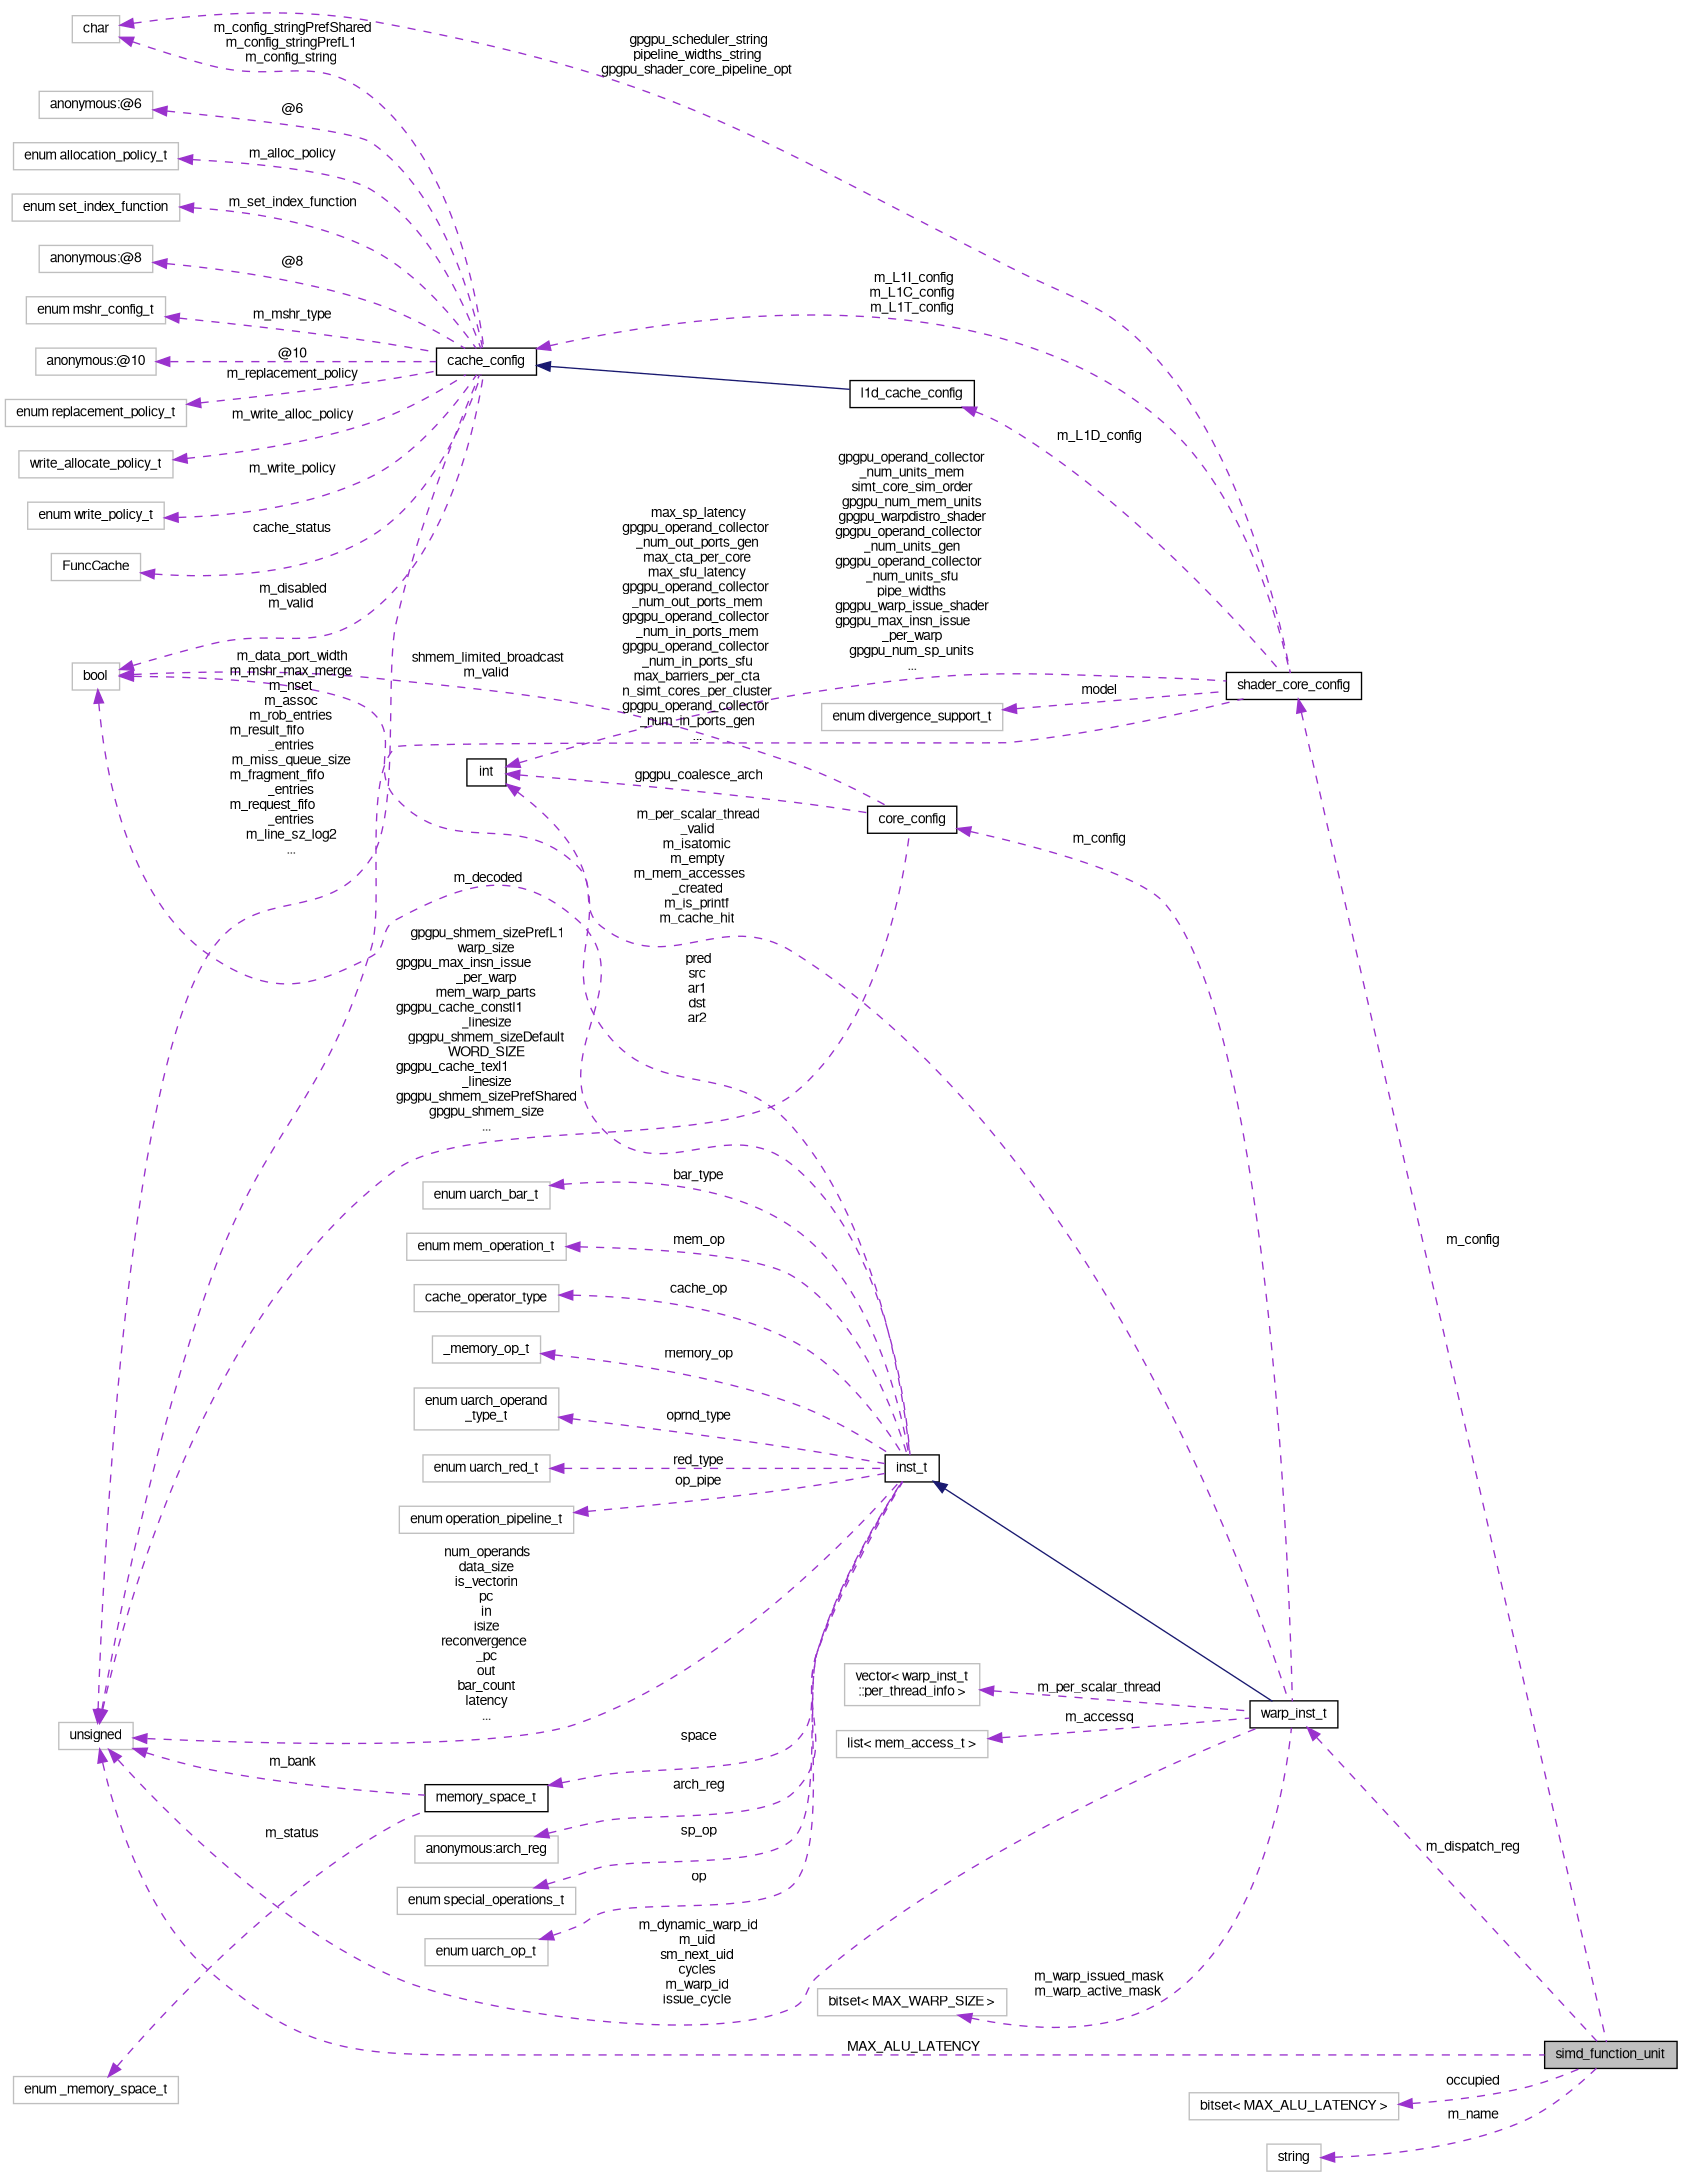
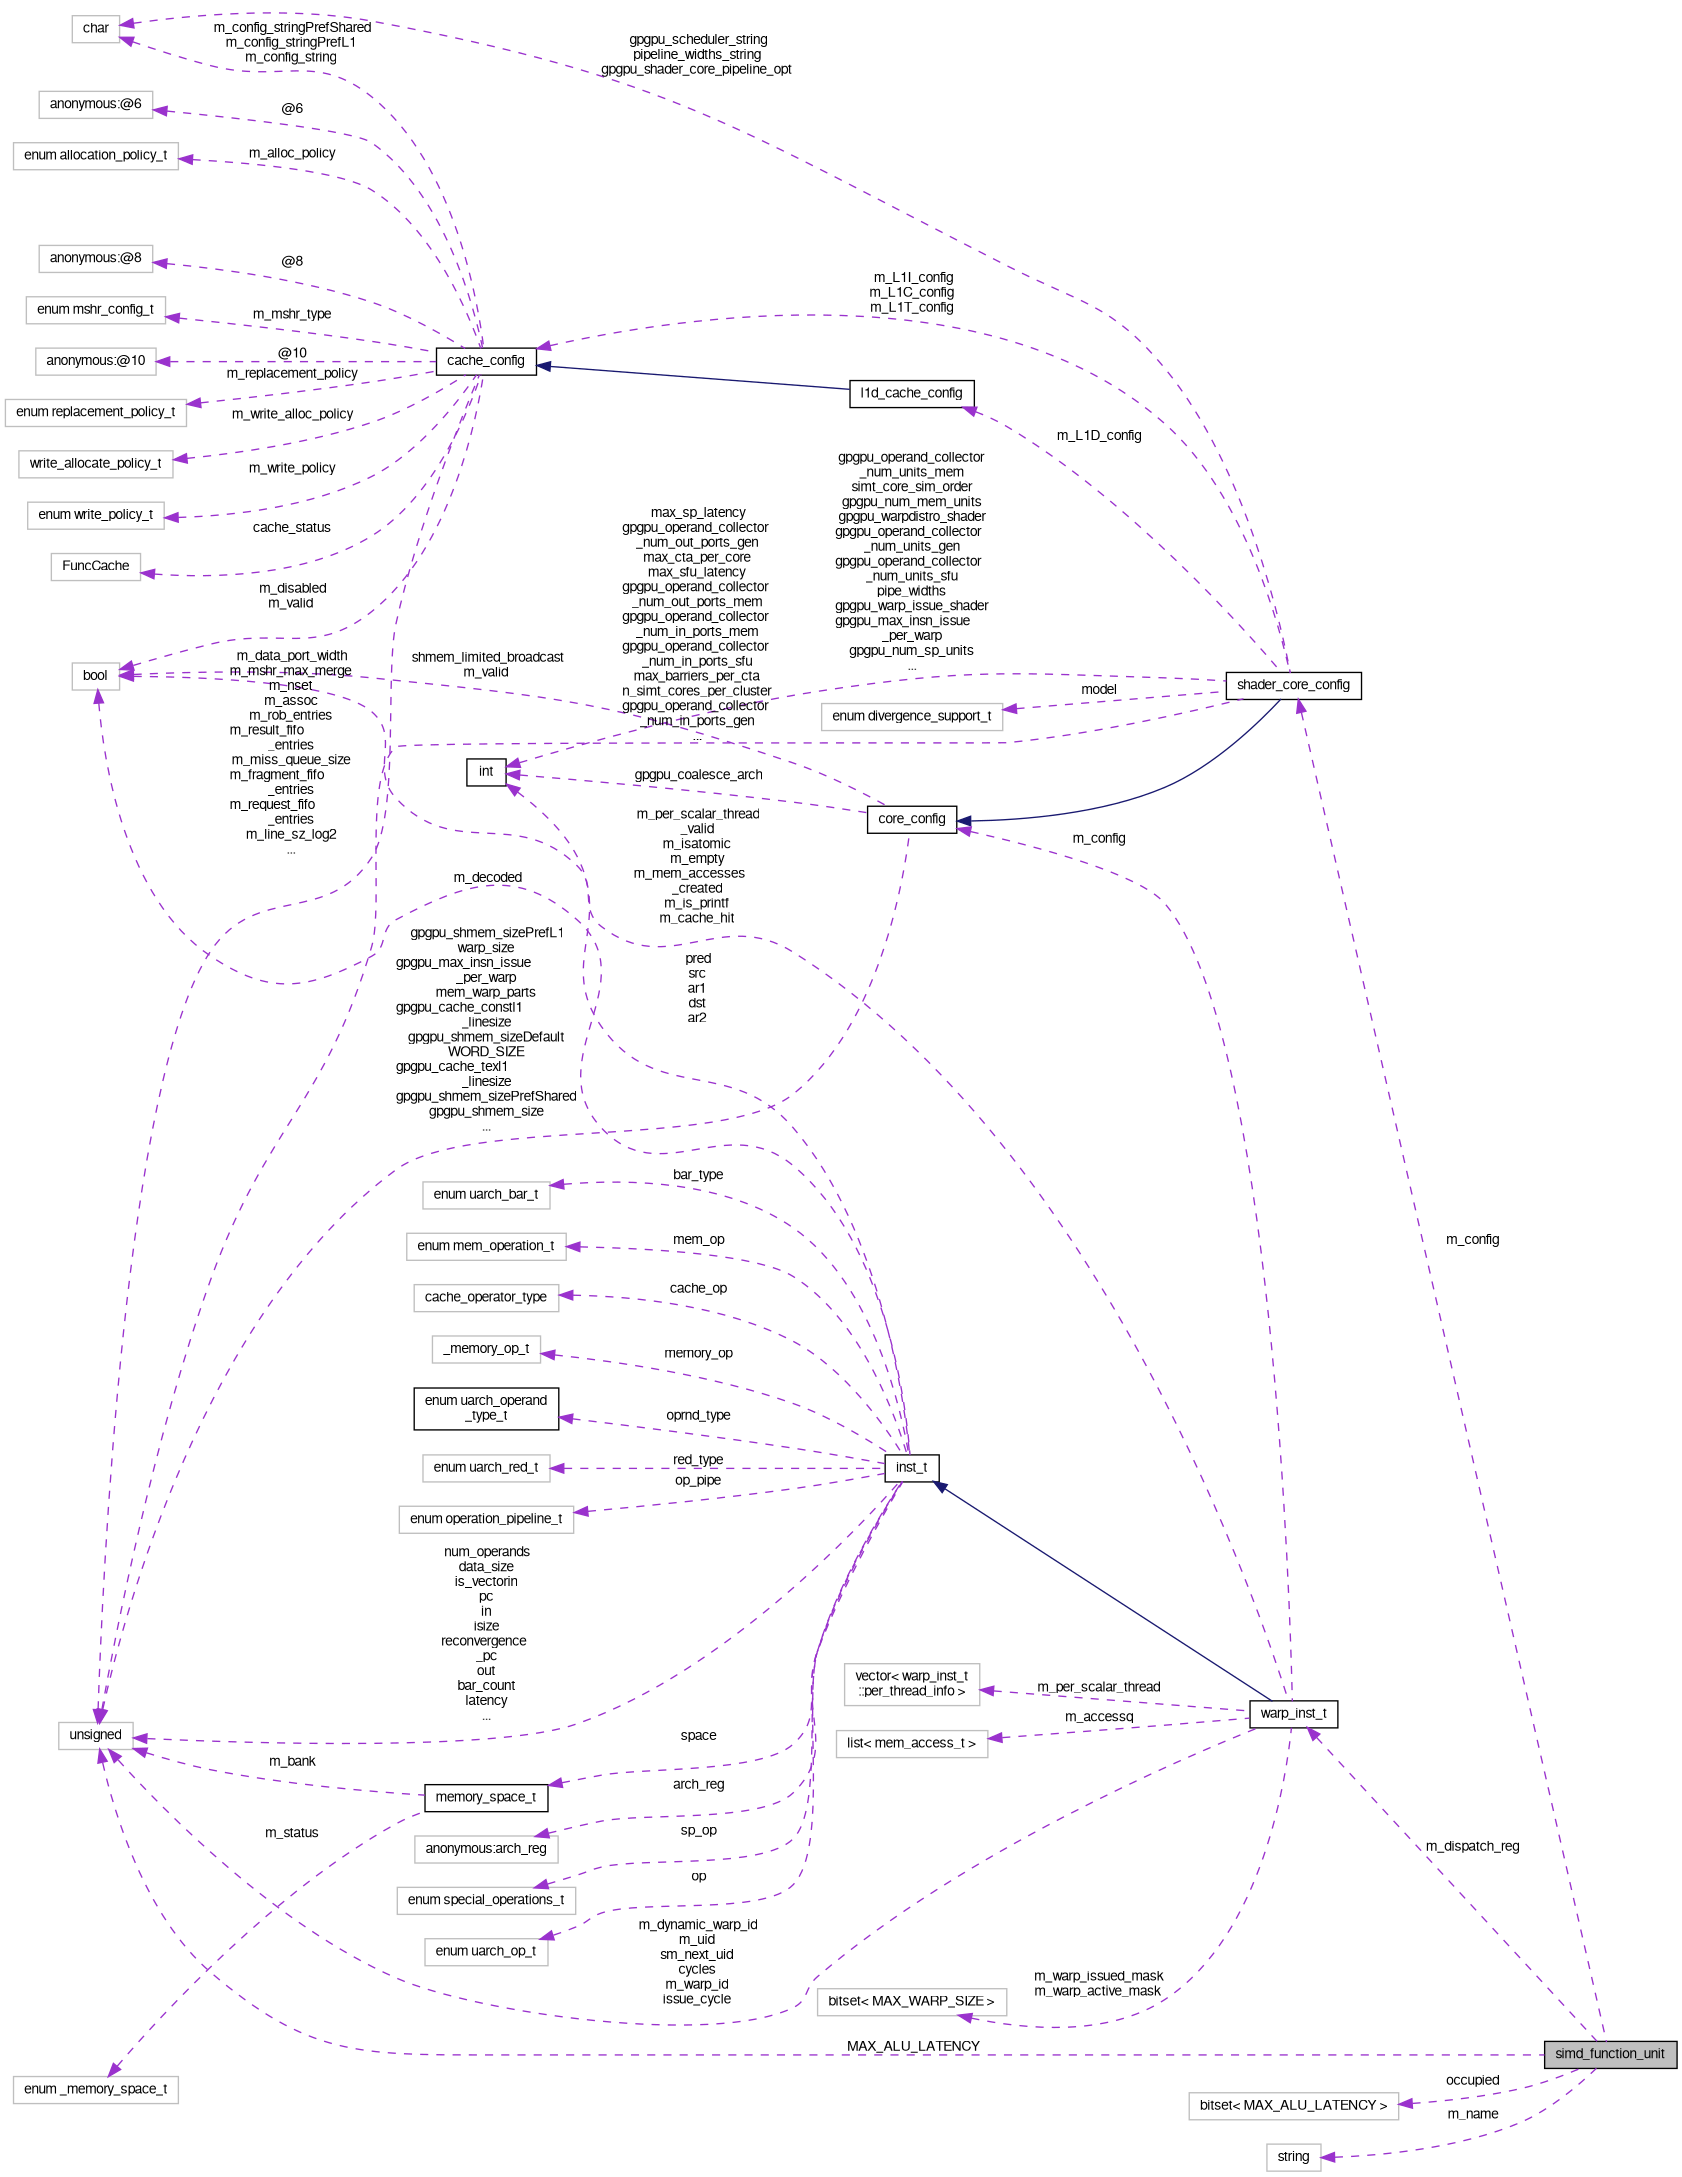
(96, 208) -> none
none -> (1141, 796)
(486, 1409) -> (486, 1409)
